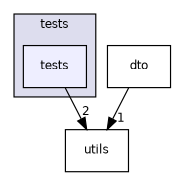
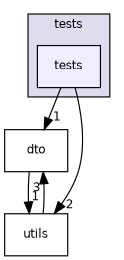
none -> (54, 104)
none -> (44, 199)
